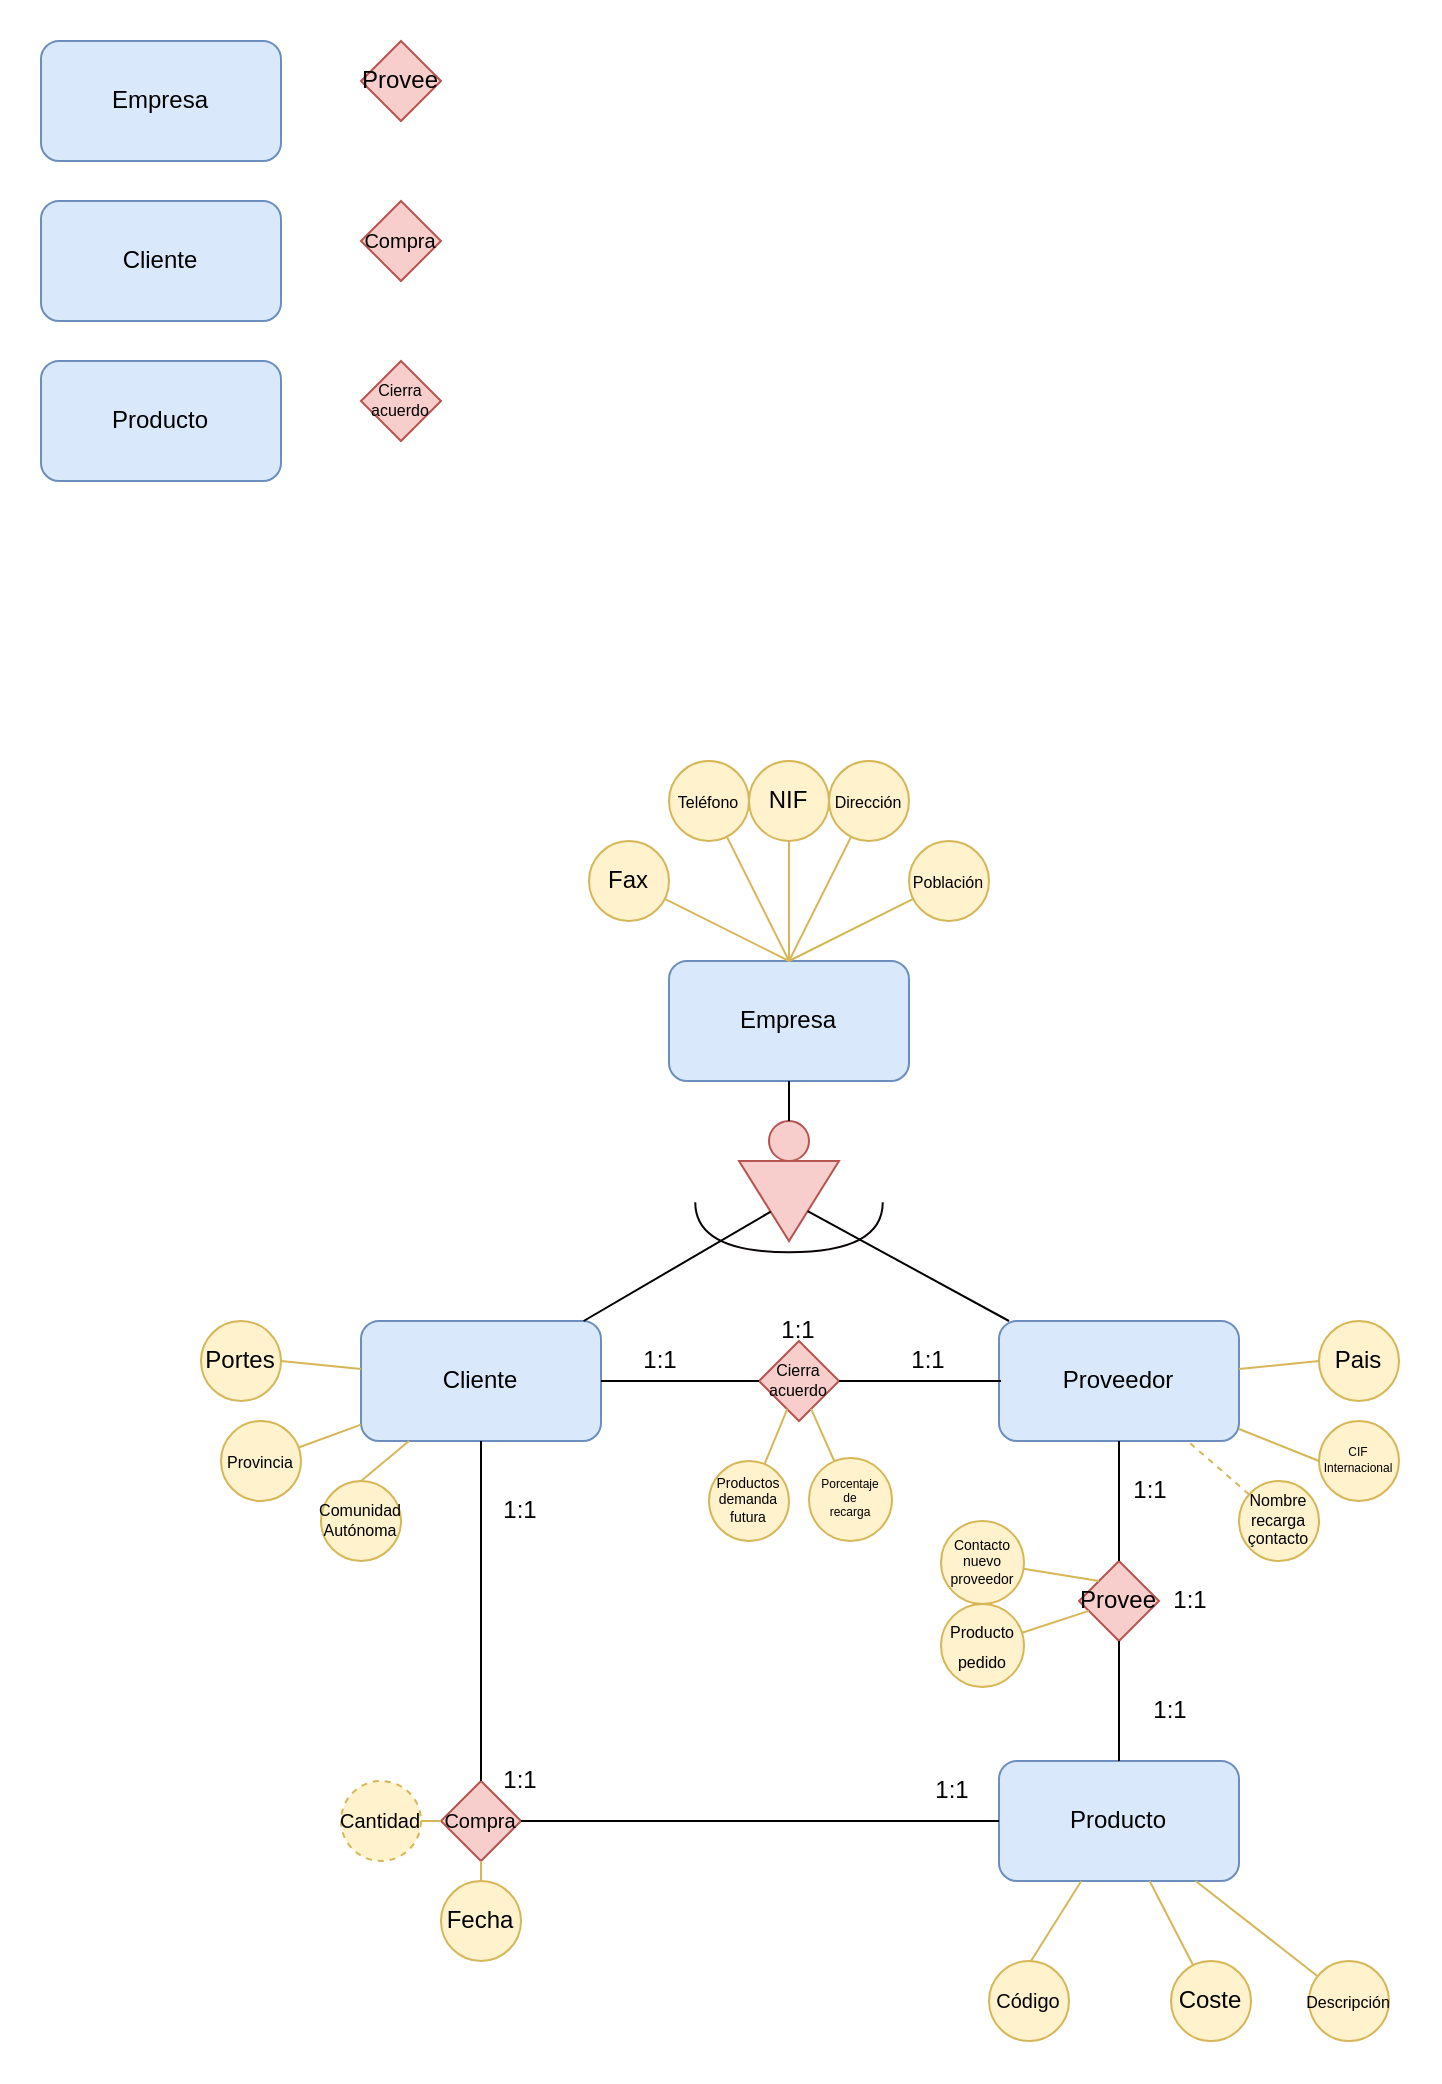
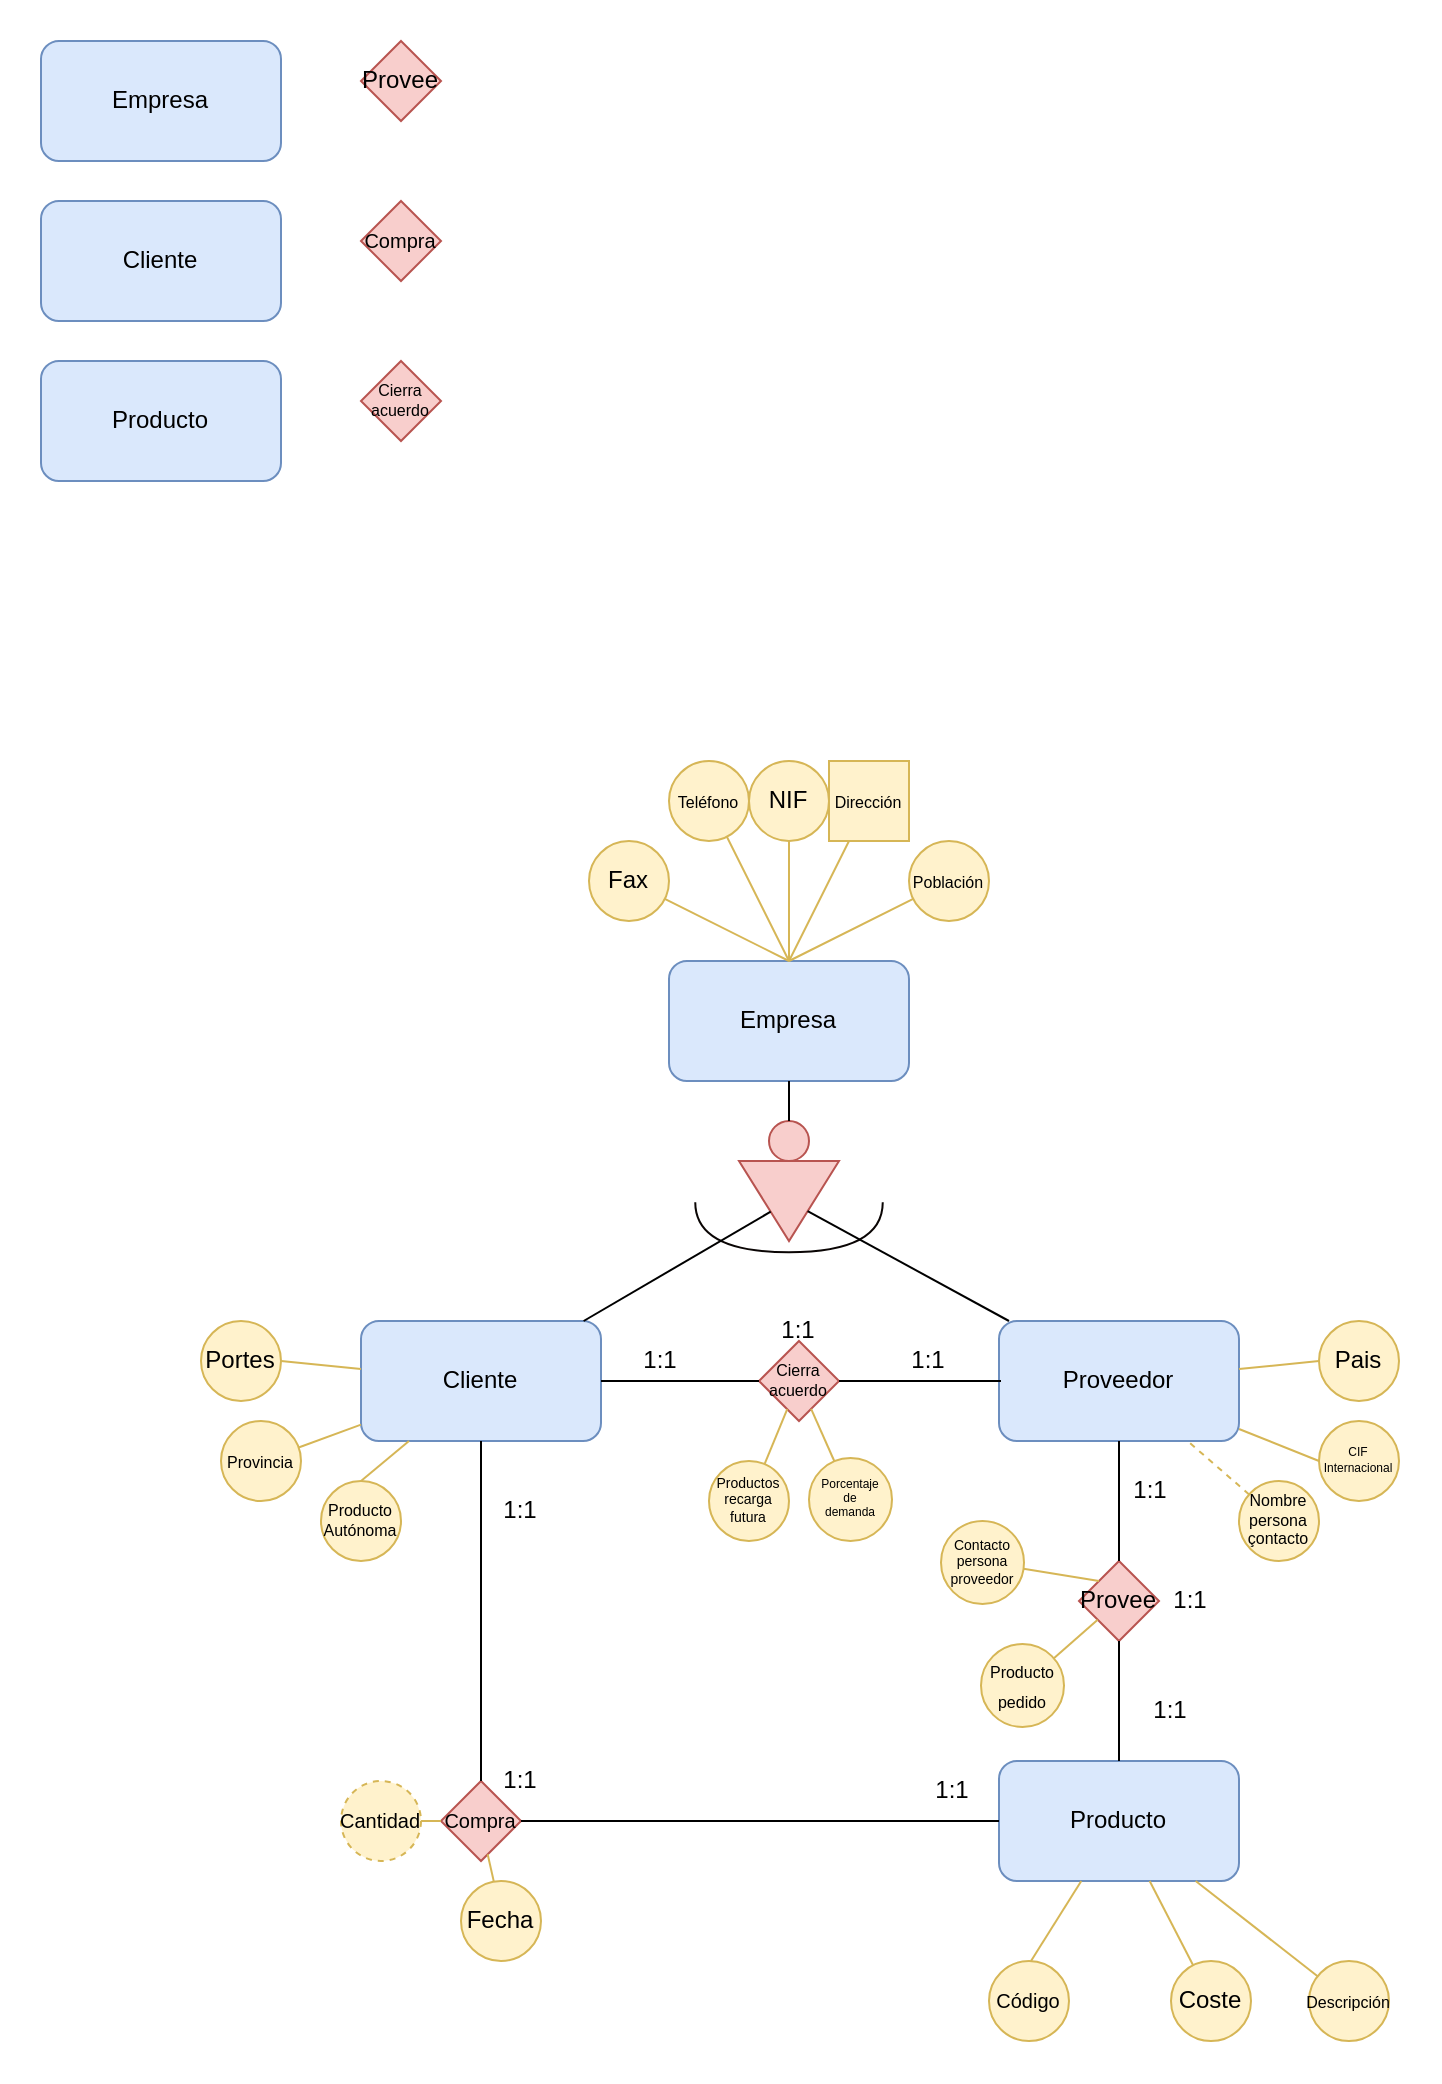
(869, 801) -> (869, 801)
(851, 1499) -> (851, 1499)
(749, 1501) -> (749, 1501)
(361, 1521) -> (361, 1521)
(1279, 1521) -> (1279, 1521)
(983, 1563) -> (983, 1563)
(983, 1646) -> (1023, 1686)
(481, 1921) -> (501, 1921)
